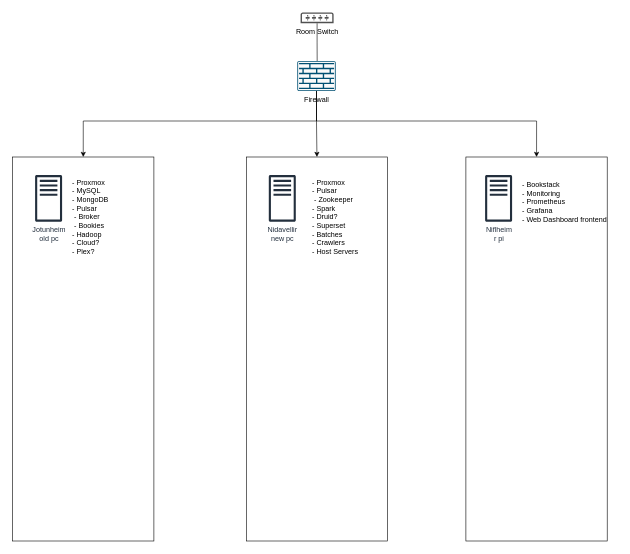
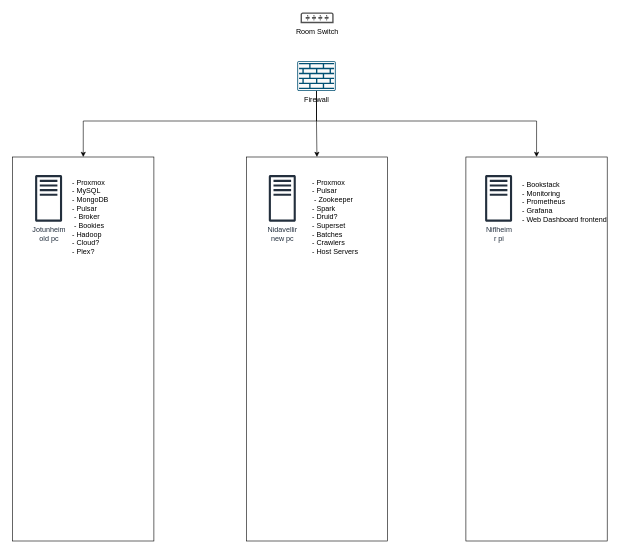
(317, 42) -> none
